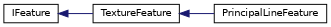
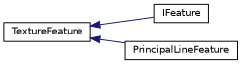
(81, 14) -> (127, 21)
